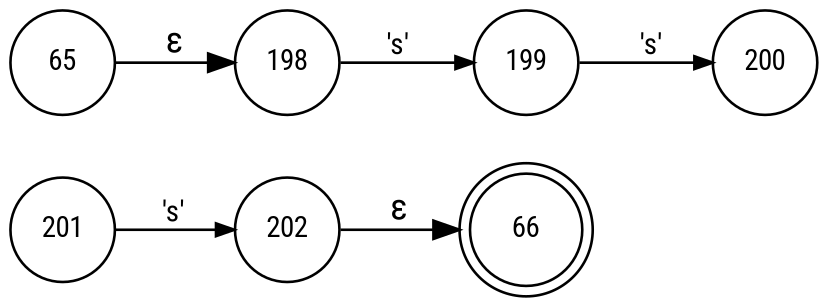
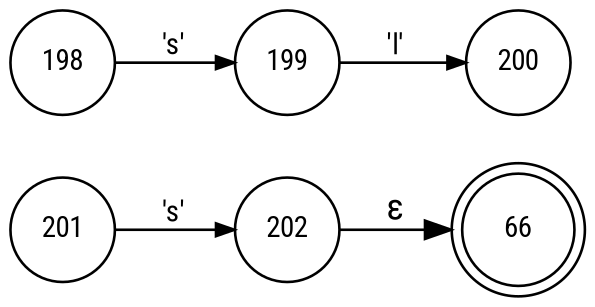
(653, 47) -> (396, 47)
(63, 63) -> none
